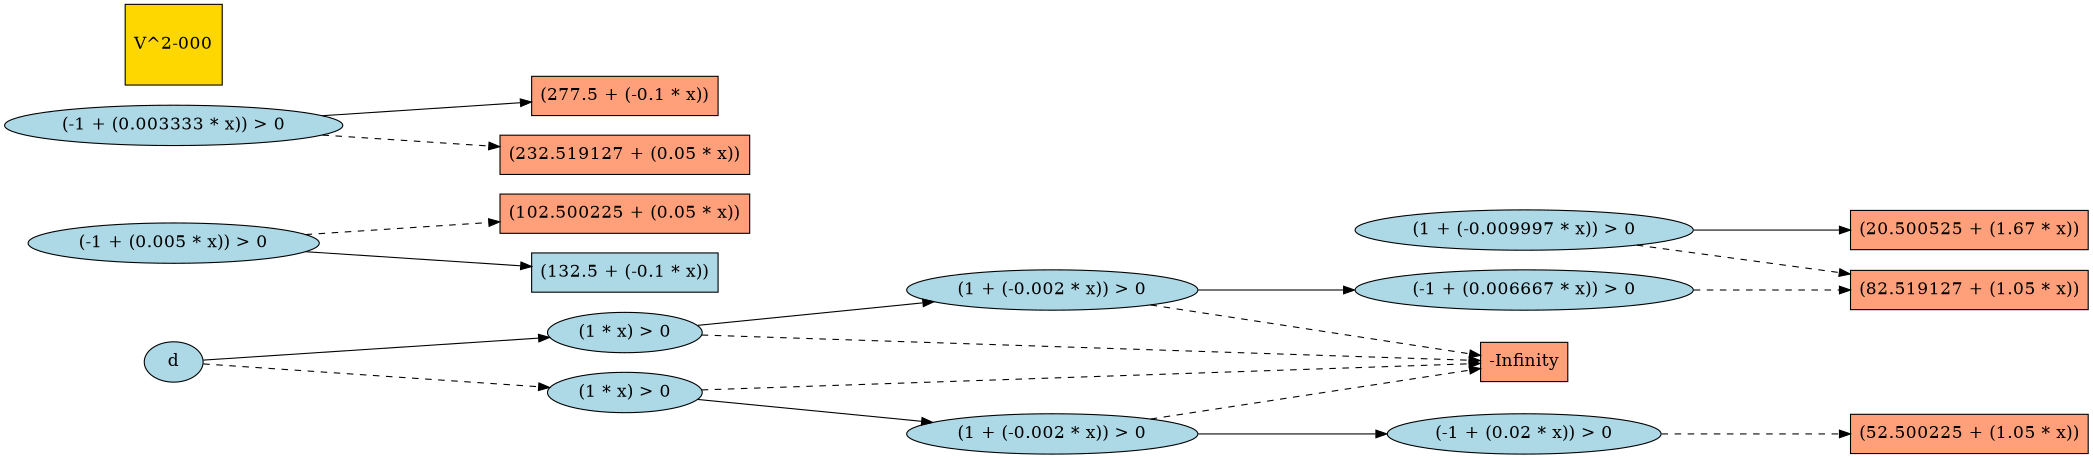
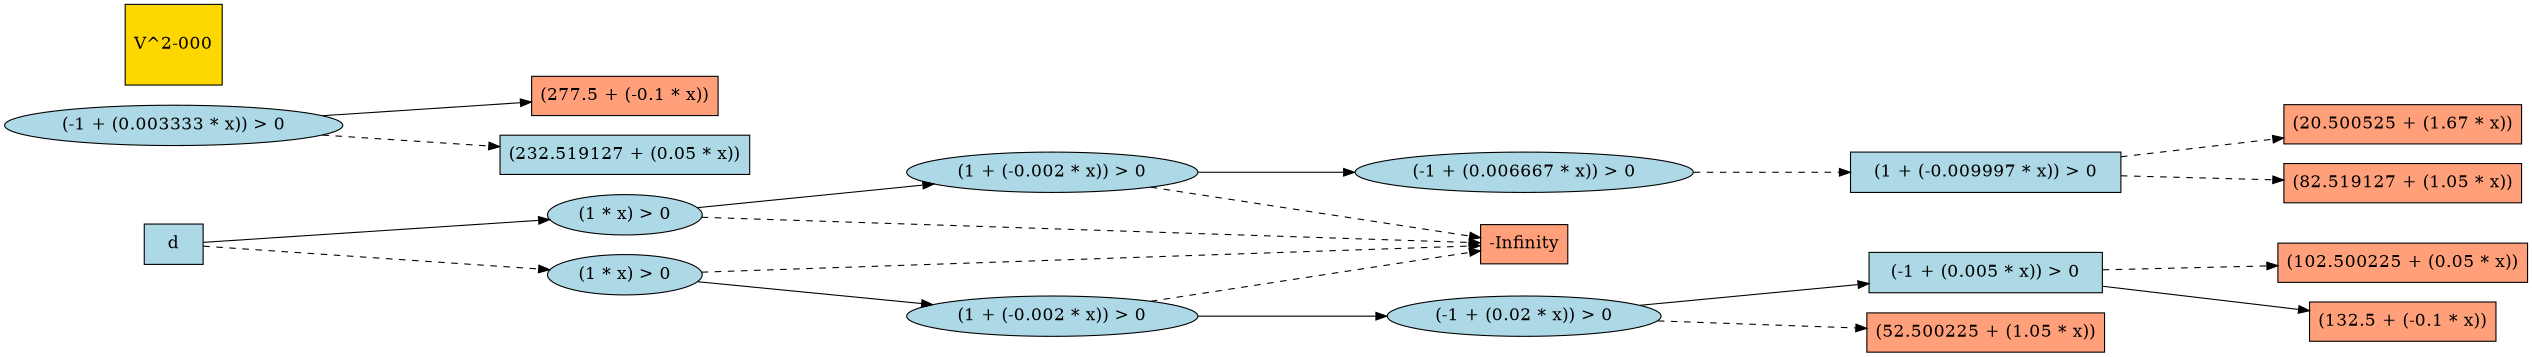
(625, 155) -> (625, 155)
(1524, 230) -> (1986, 172)
(1767, 230) -> (2197, 148)
(174, 243) -> (1986, 273)
(625, 273) -> (2403, 322)
(1767, 290) -> (1767, 172)
none -> (1749, 295)
(174, 362) -> (174, 244)
